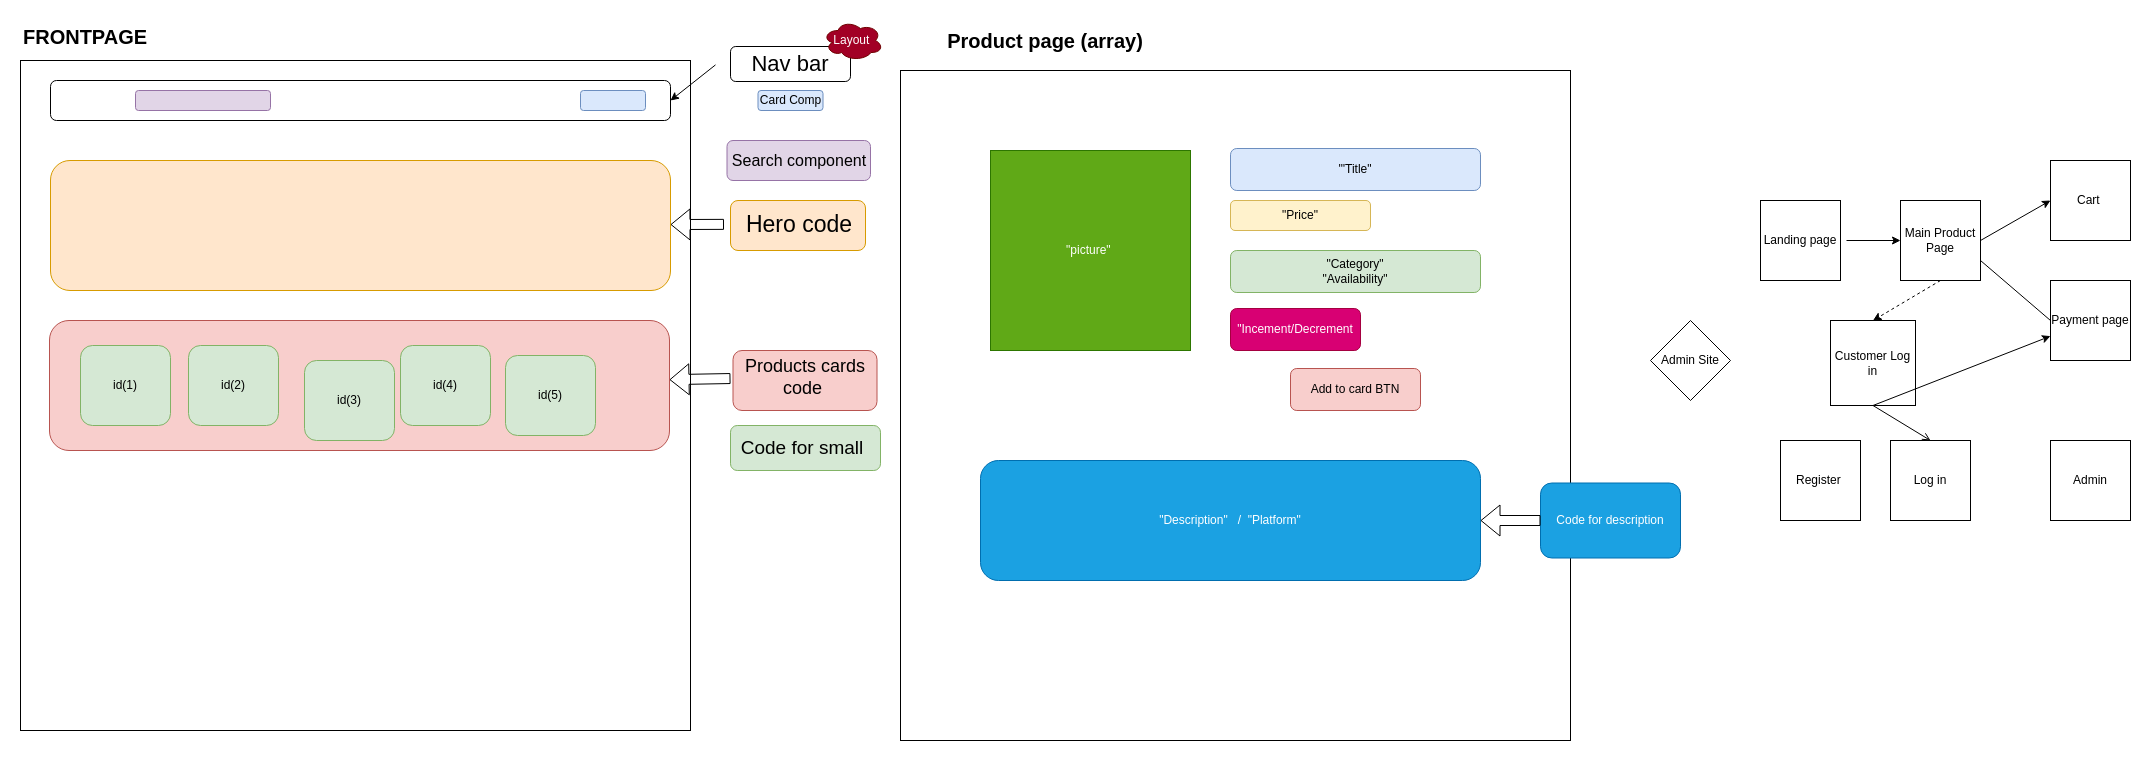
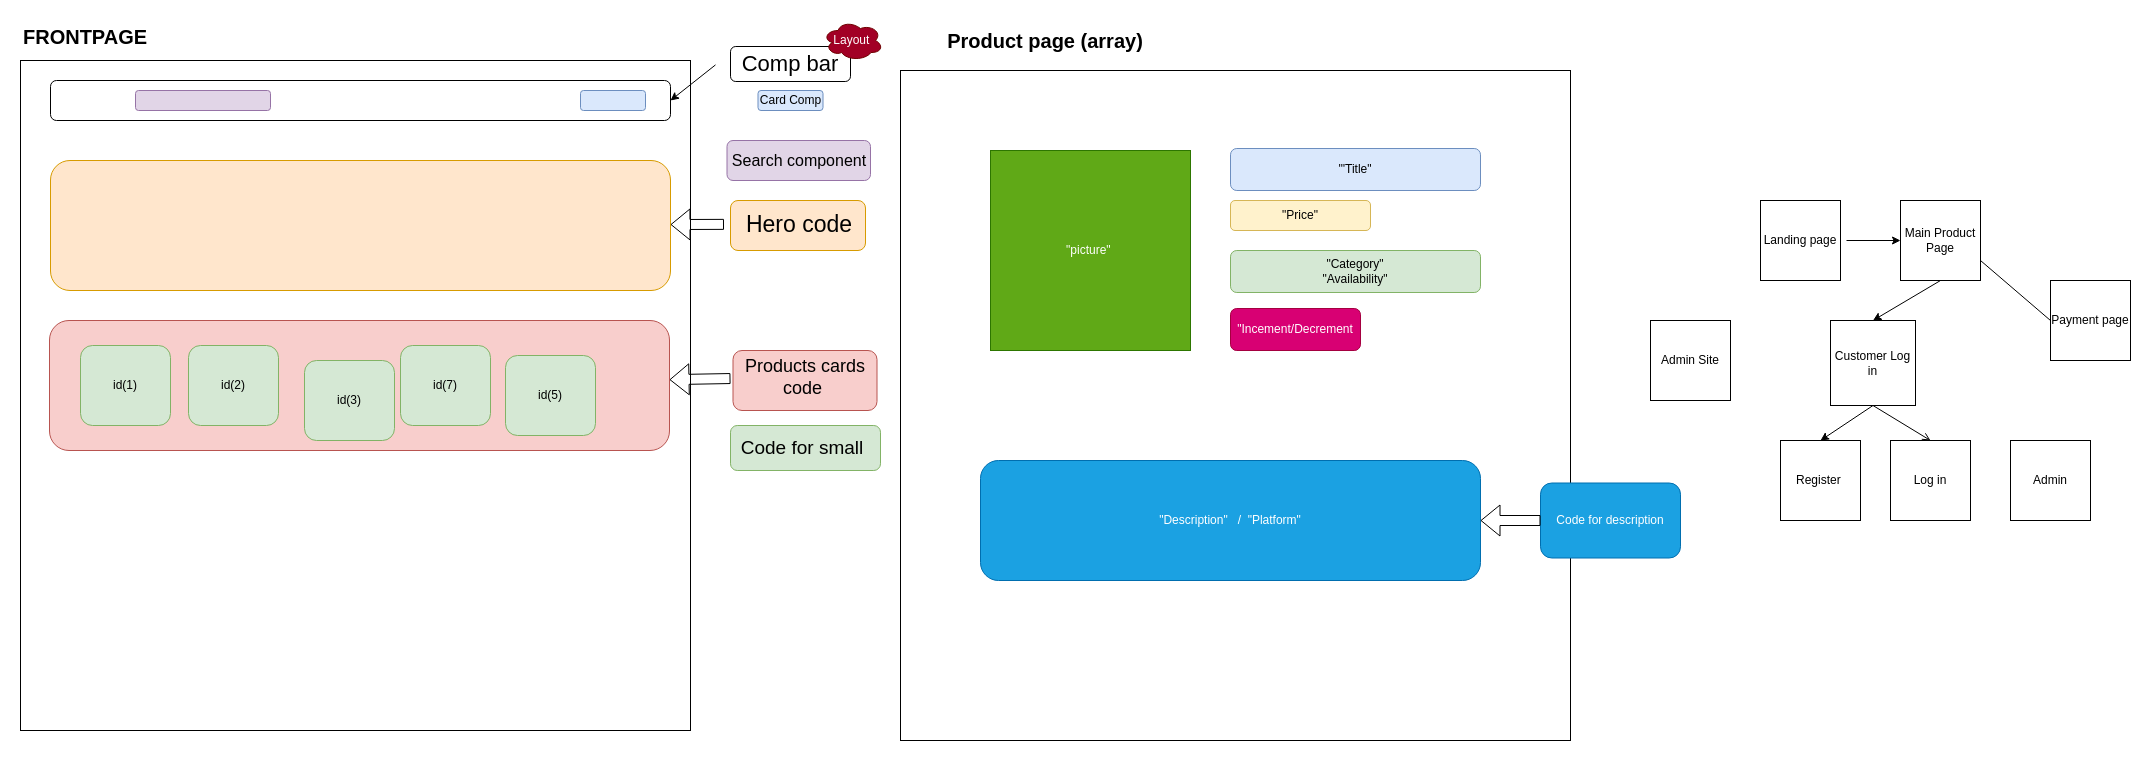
(791, 65) -> (791, 65)
(2091, 201) -> none
(2013, 222) -> none
(1909, 299) -> (1909, 299)
(1691, 361) -> (1691, 361)
(1960, 372) -> (1849, 422)
(446, 386) -> (446, 386)
(1356, 390) -> none
(2091, 481) -> (2051, 481)
